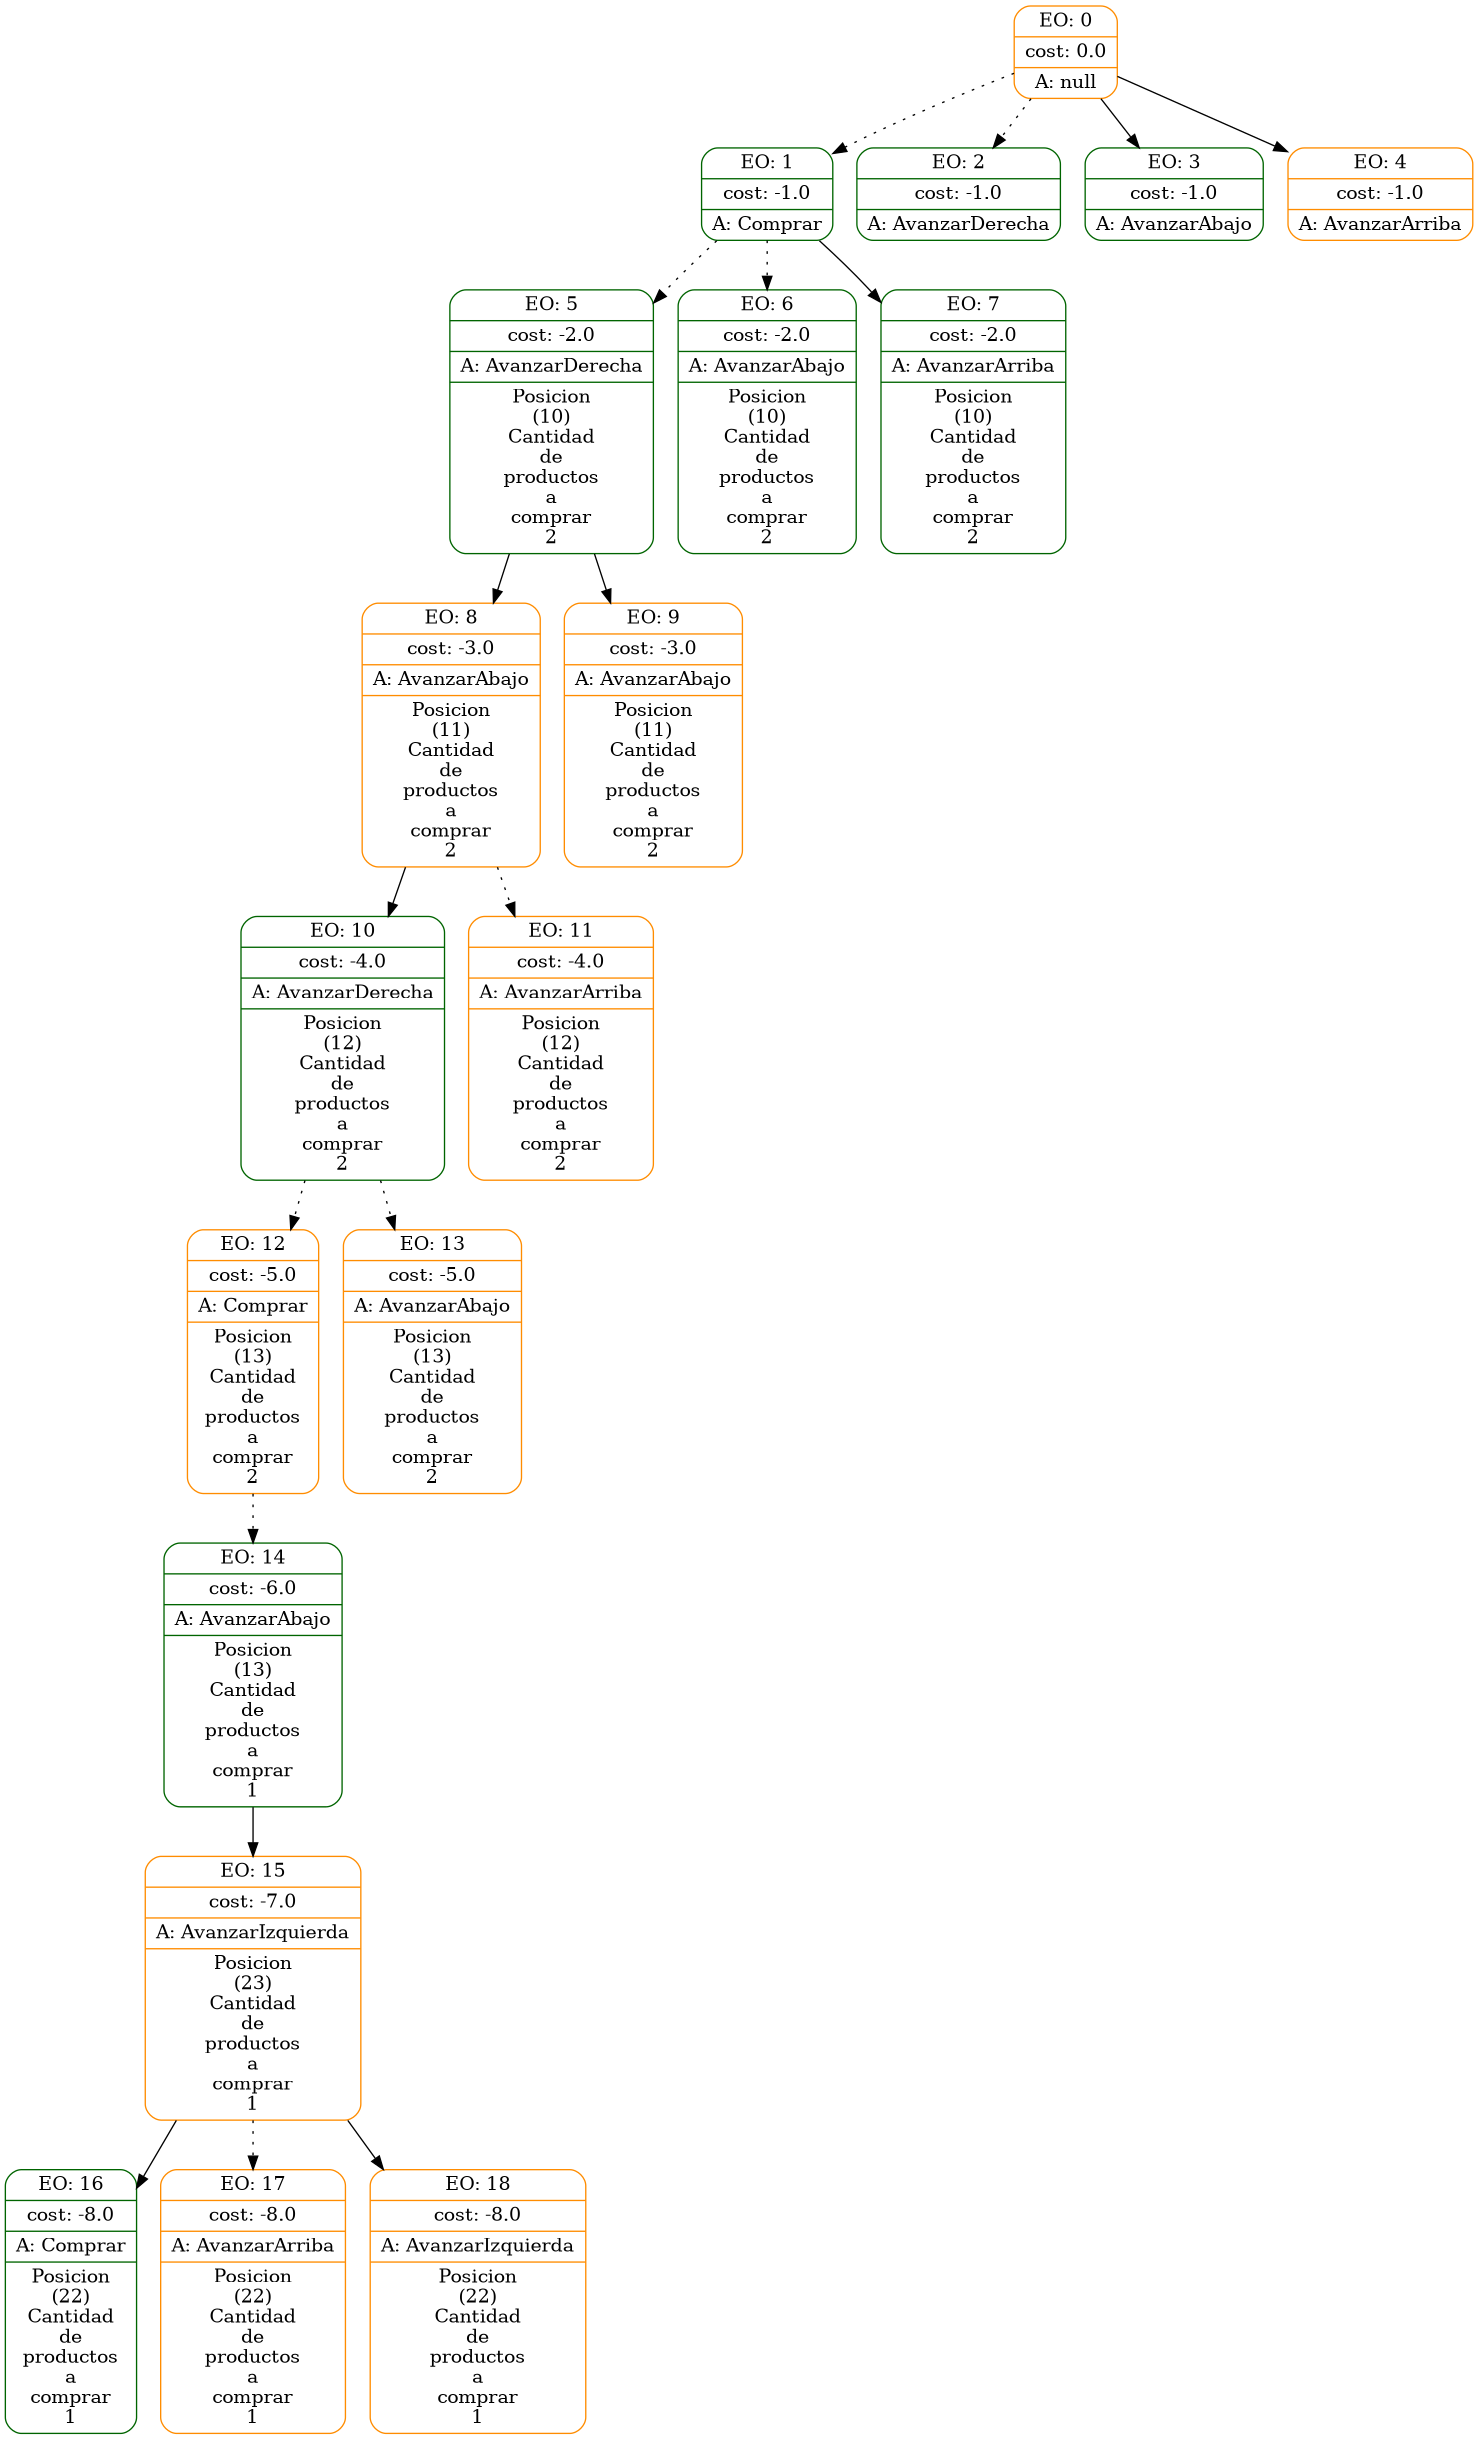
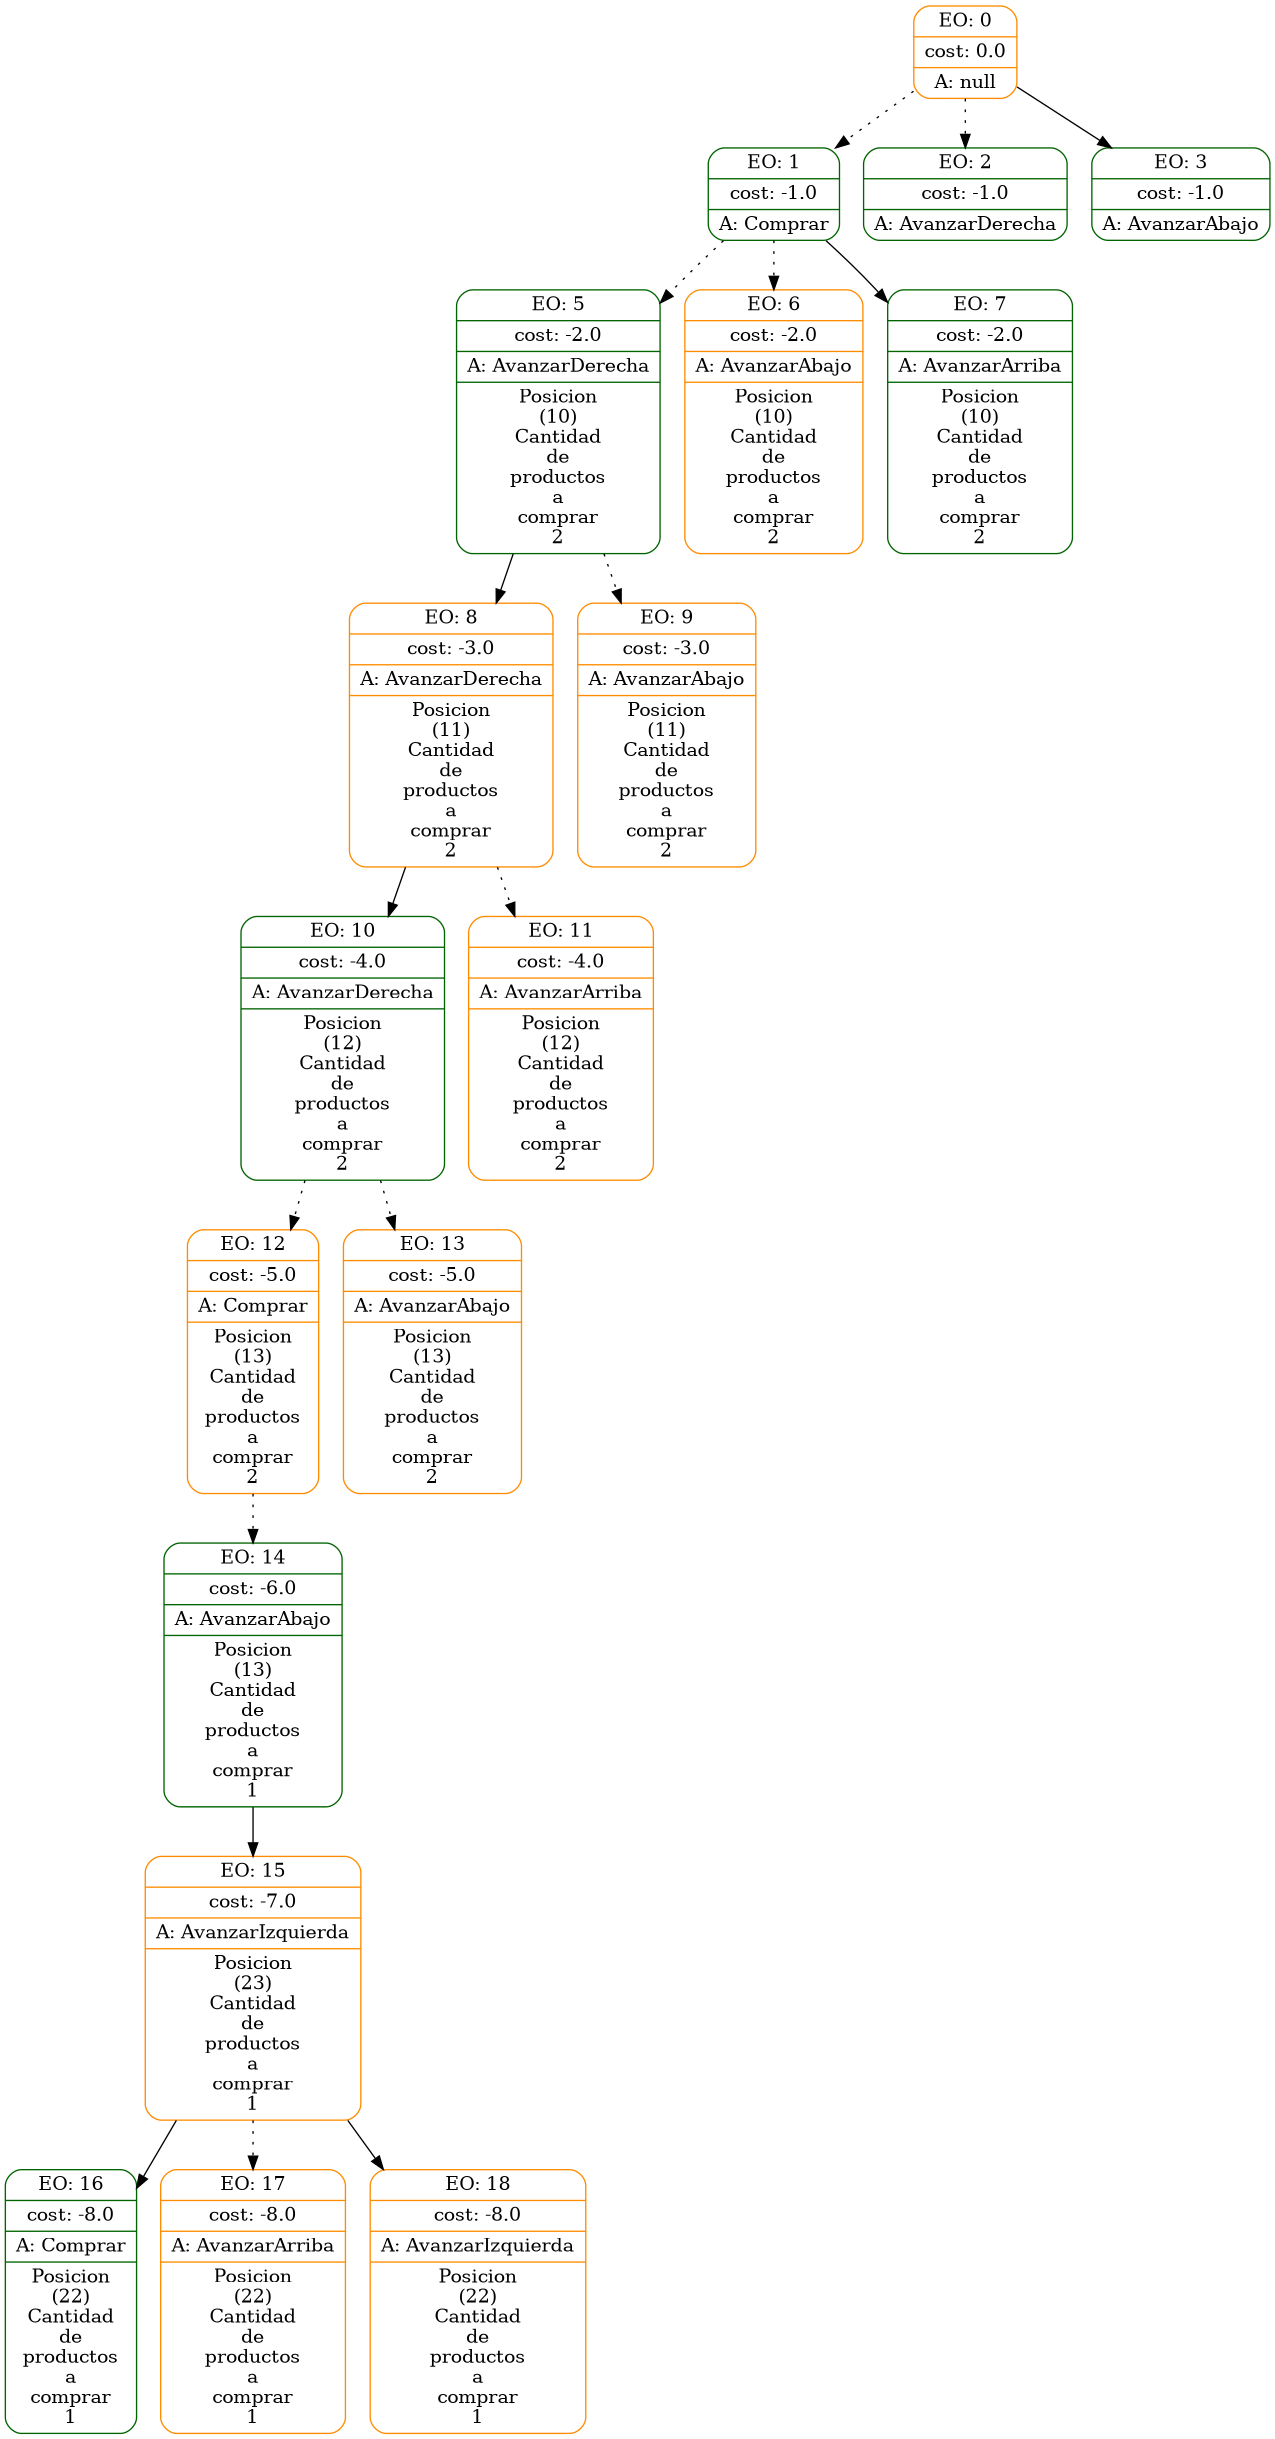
(1380, 194) -> none
(767, 422) -> (774, 422)
(600, 572) -> (610, 572)
(451, 679) -> (451, 679)
